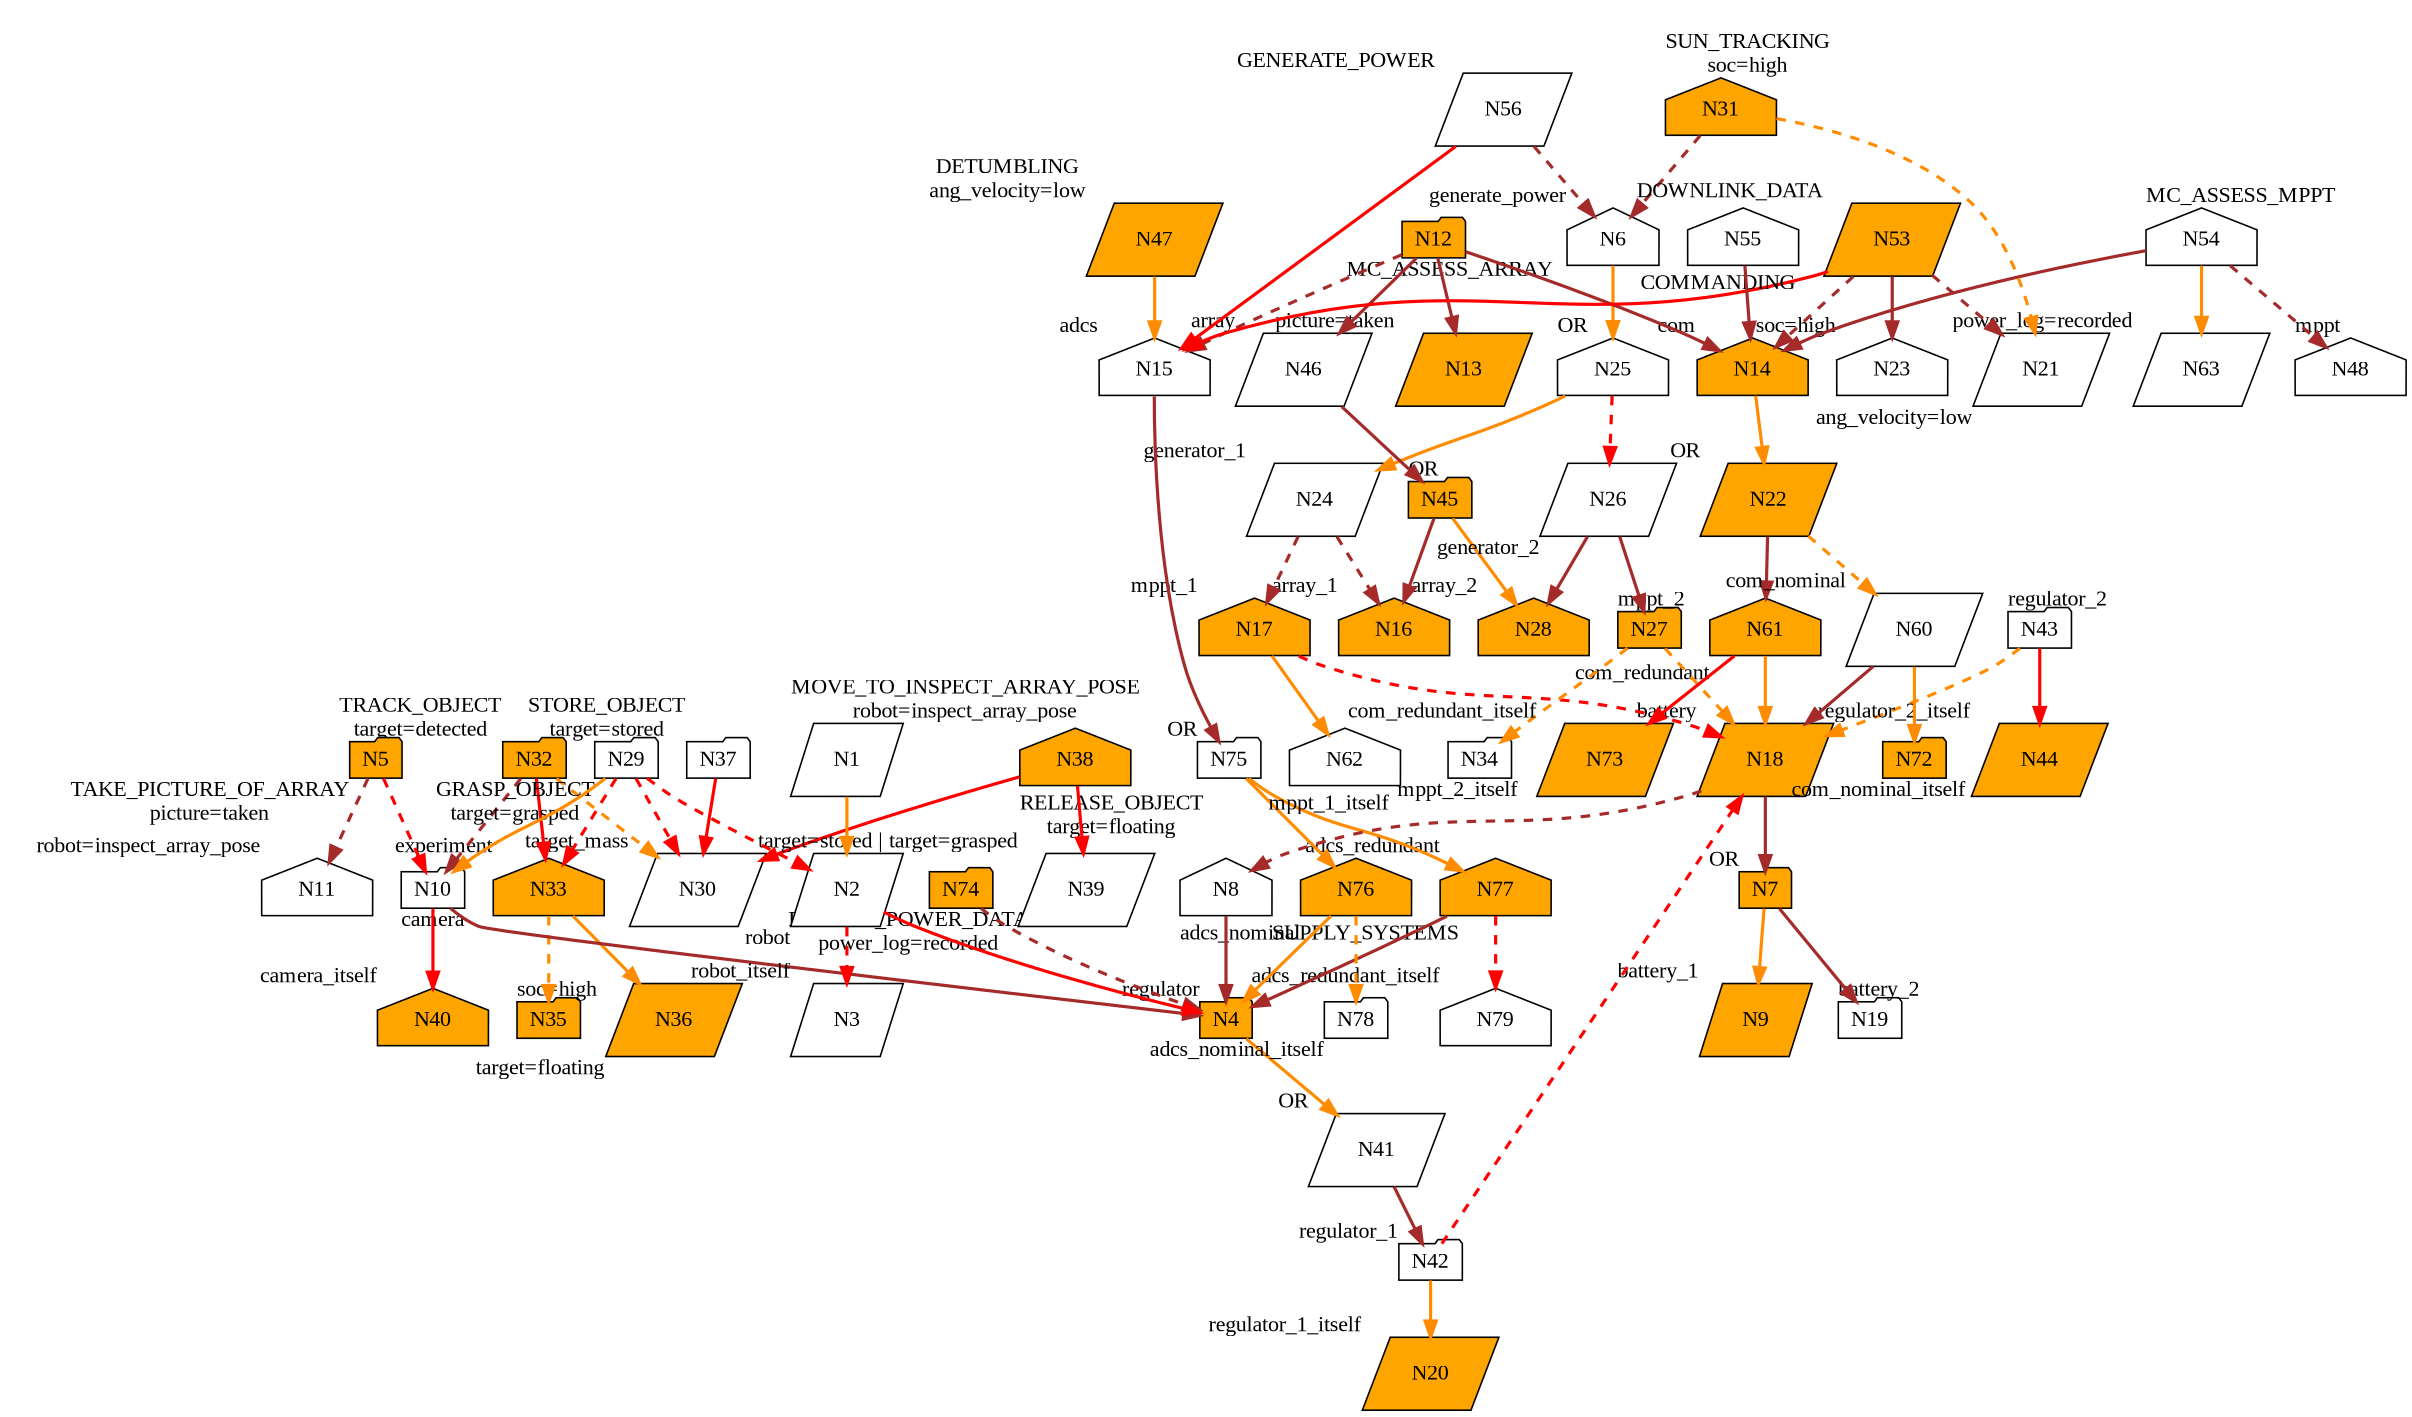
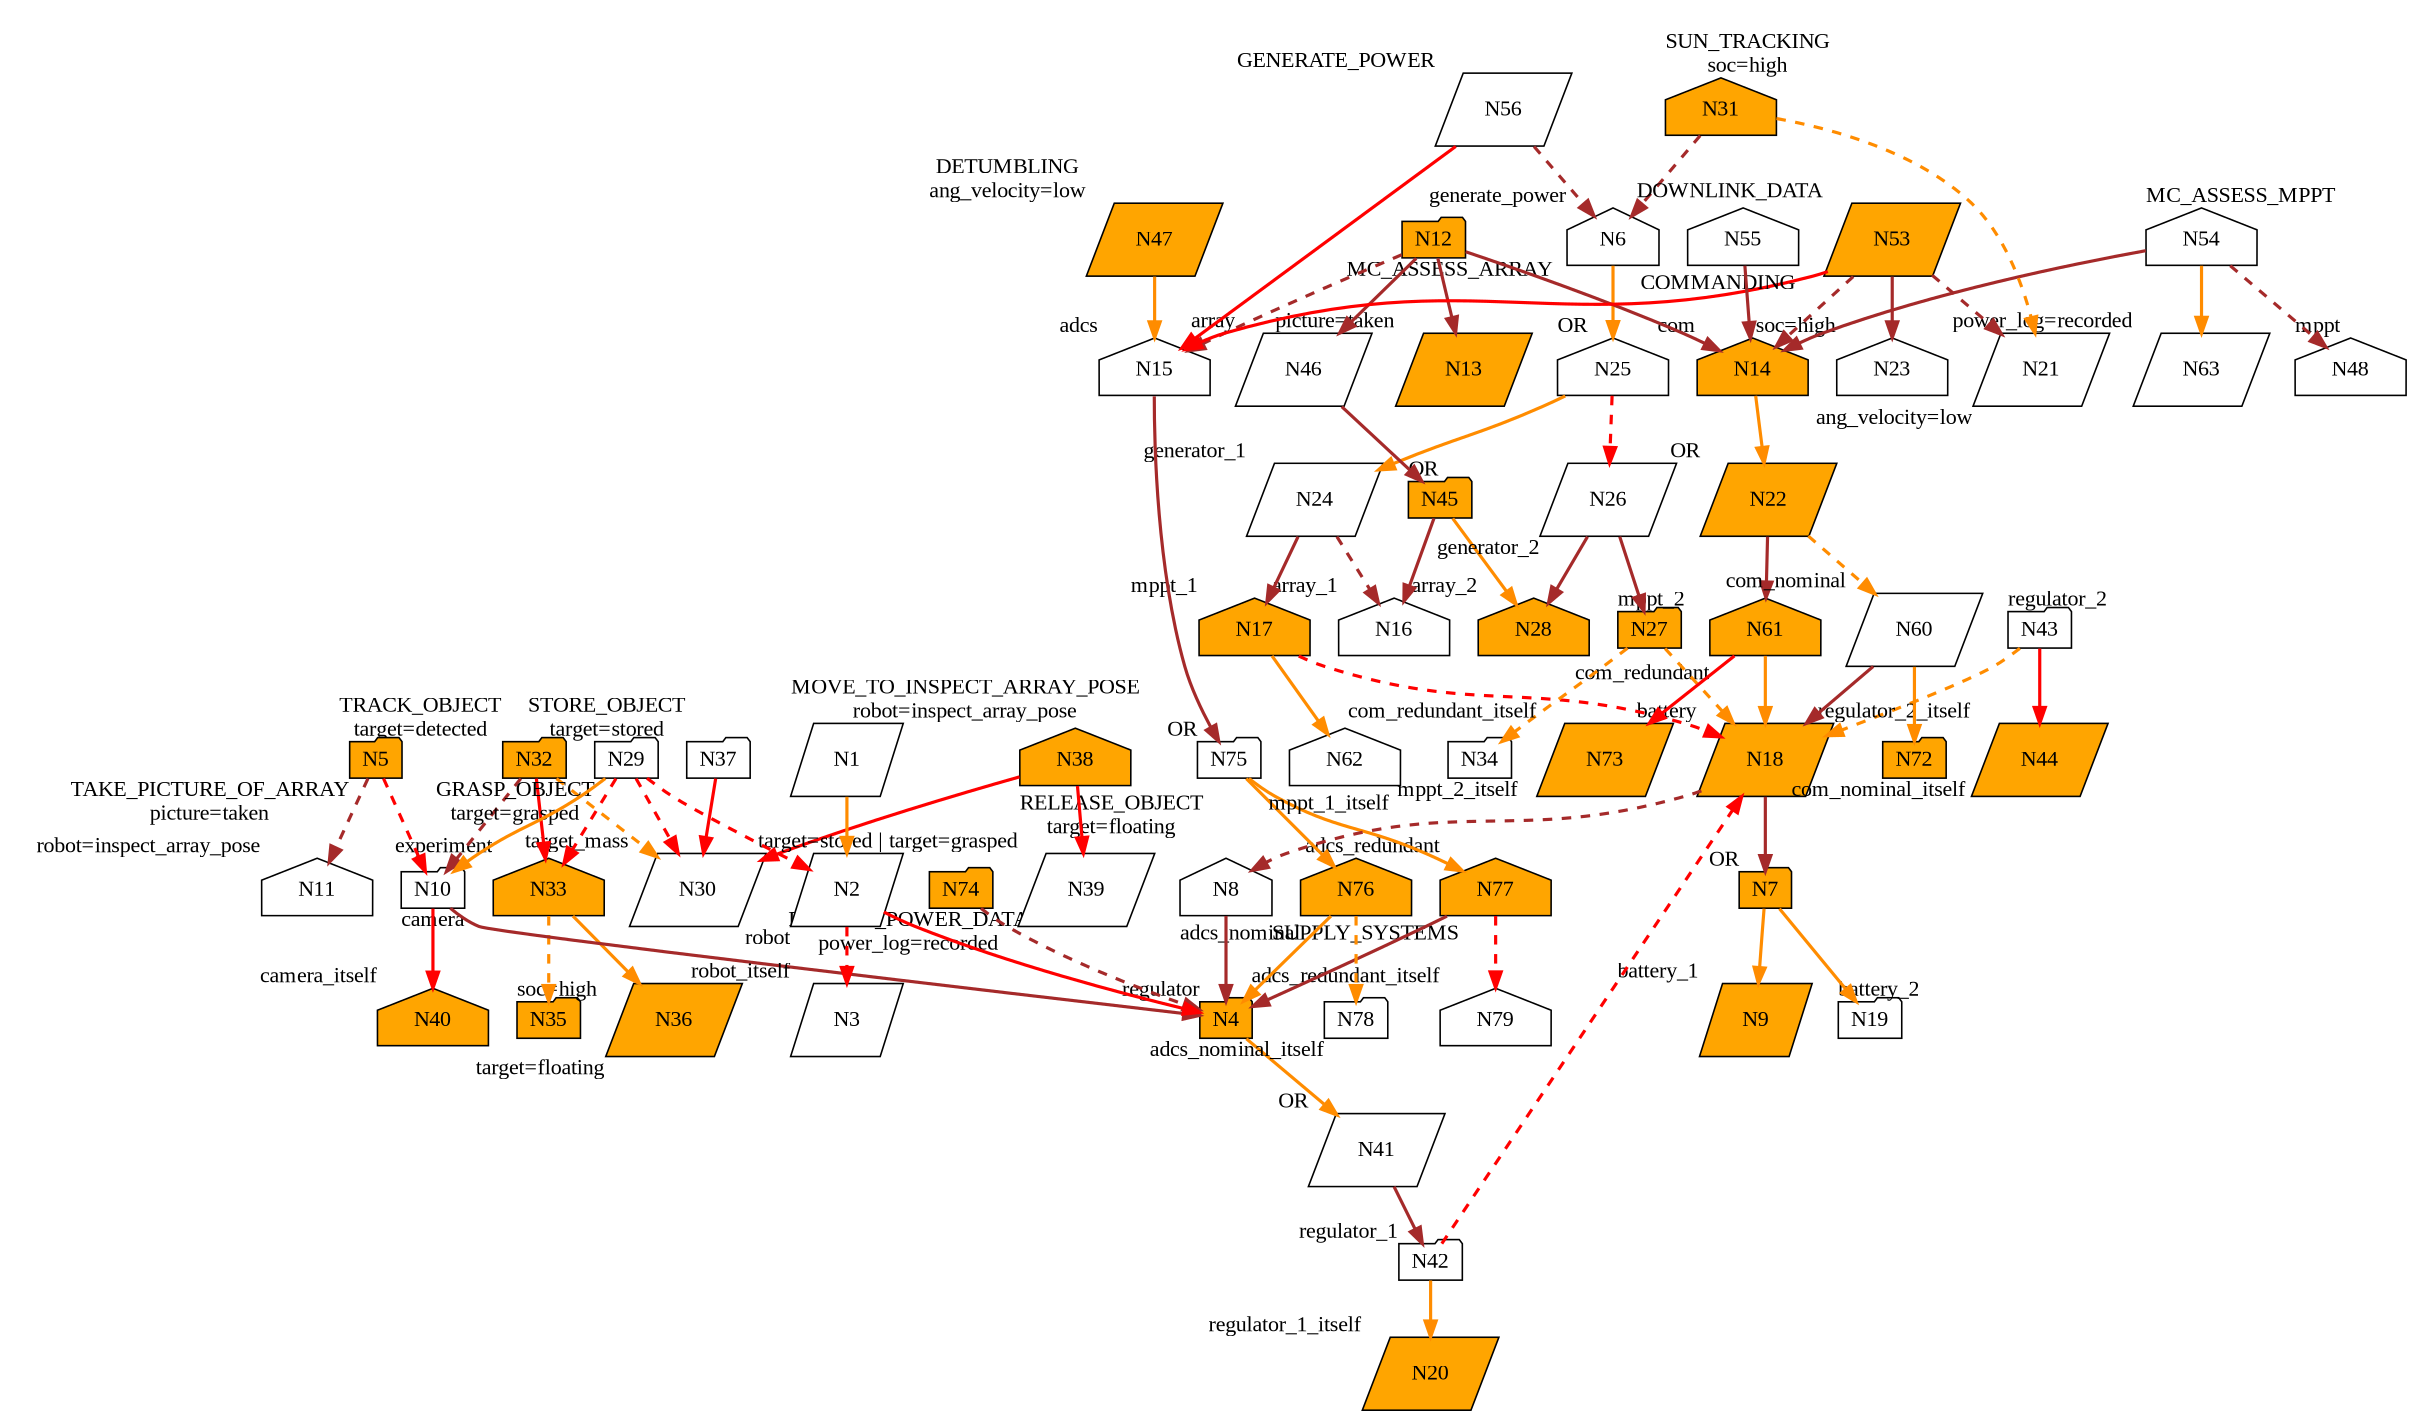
(1286, 562) -> (1286, 562)
(1394, 630) -> (1394, 630)
(1813, 949) -> (1813, 949)
